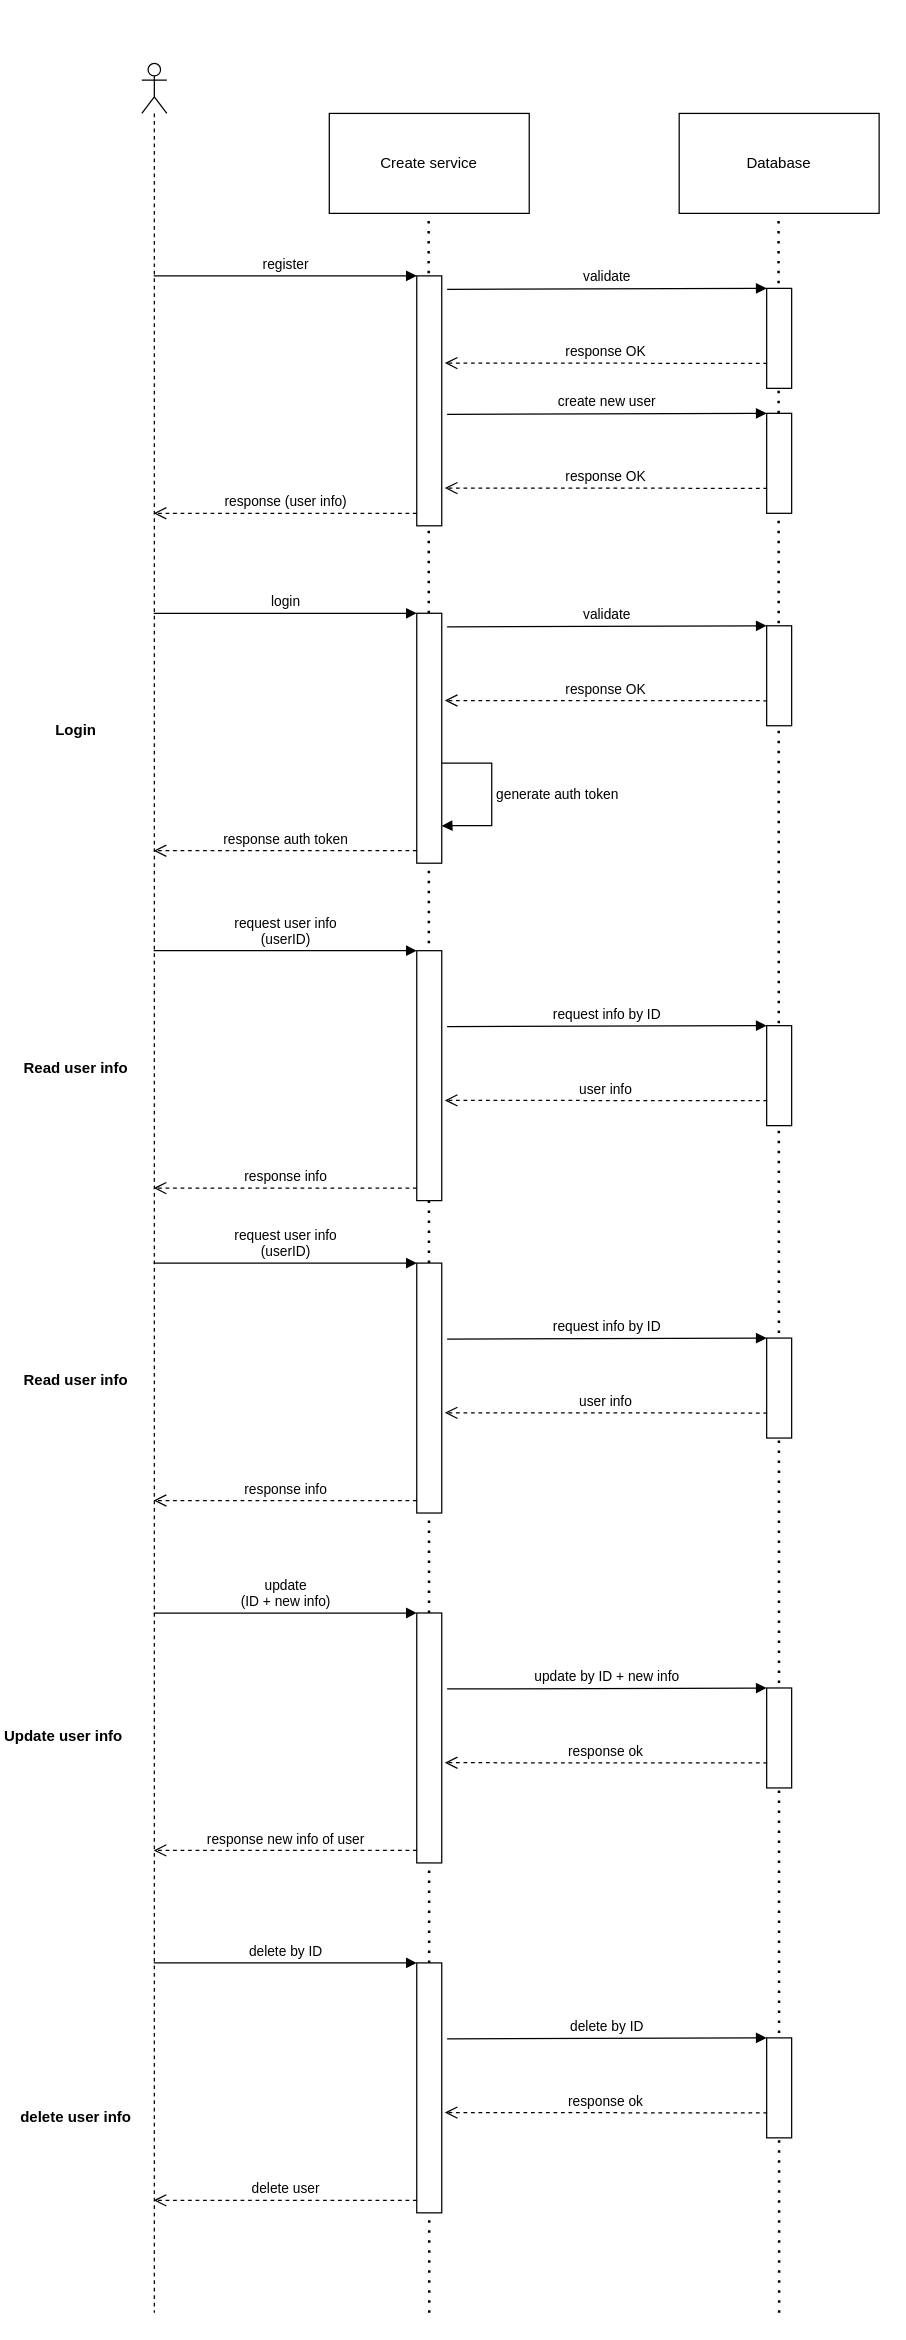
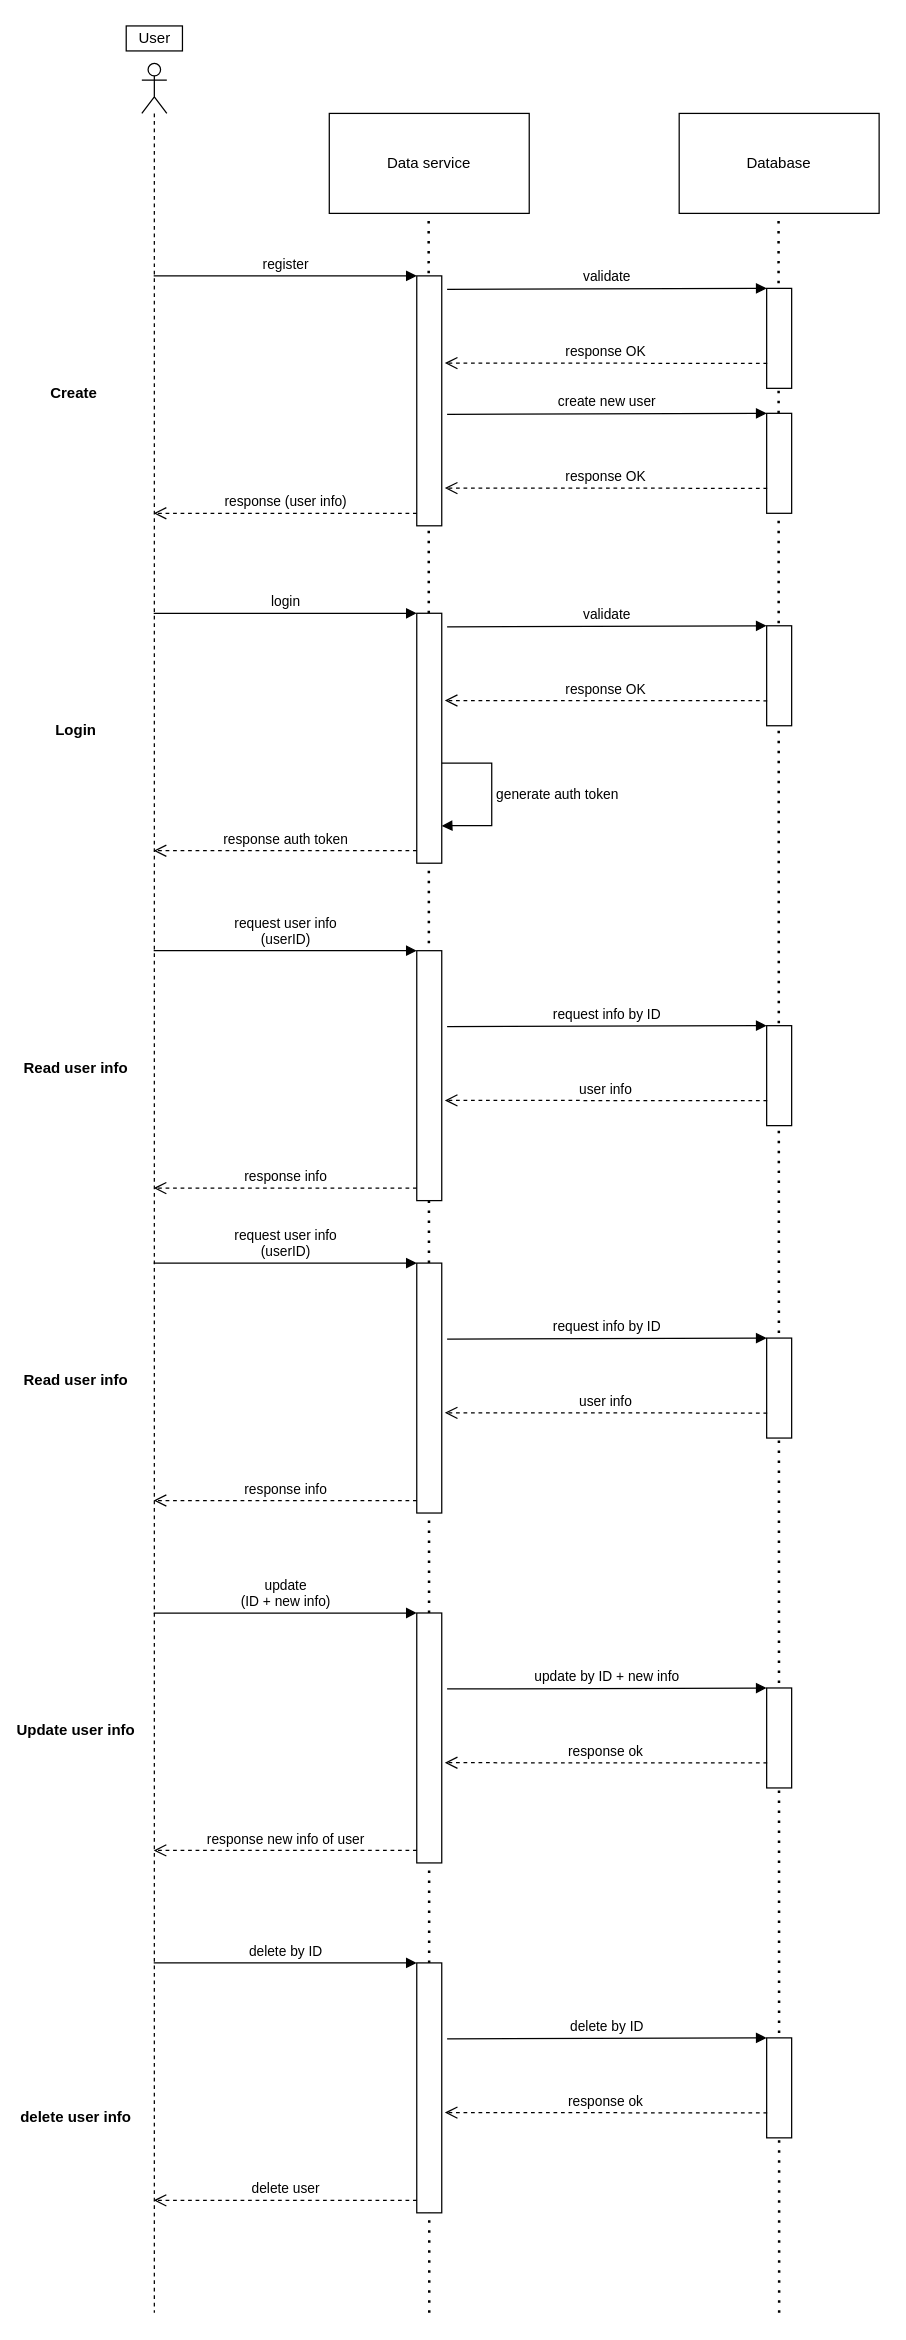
none -> (154, 38)
(429, 163) -> (429, 163)
none -> (76, 392)
(64, 1736) -> (76, 1729)
